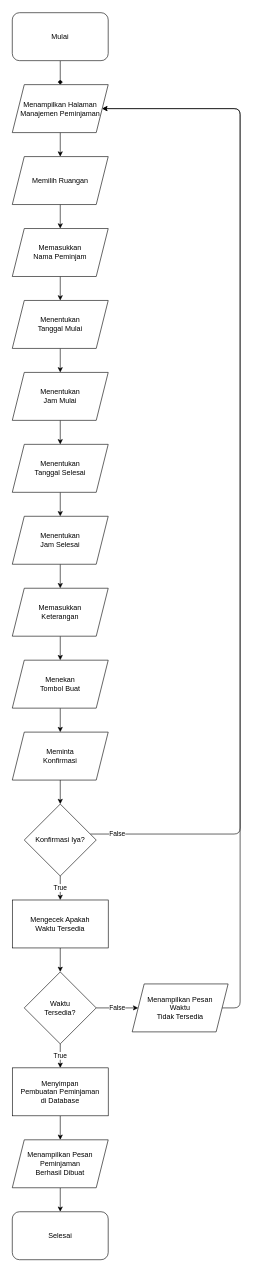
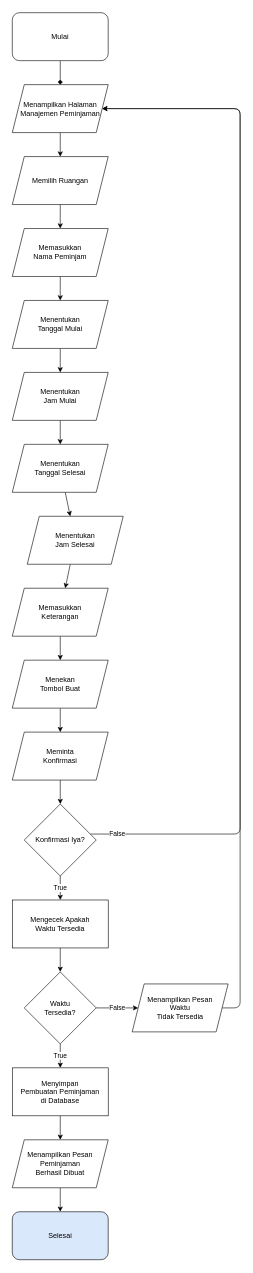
(60, 540) -> (75, 540)
(60, 1236) -> (60, 1236)
